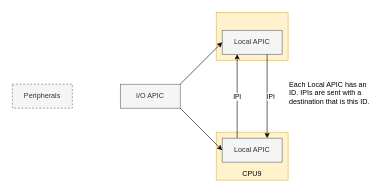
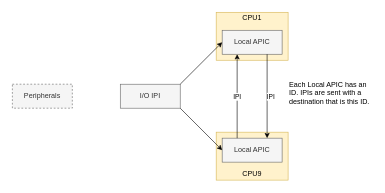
none -> (252, 18)
(150, 96) -> (150, 96)
